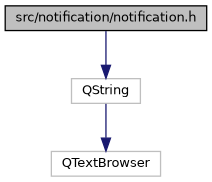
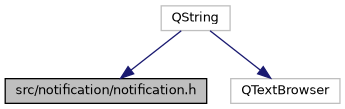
(106, 48) -> (156, 50)
